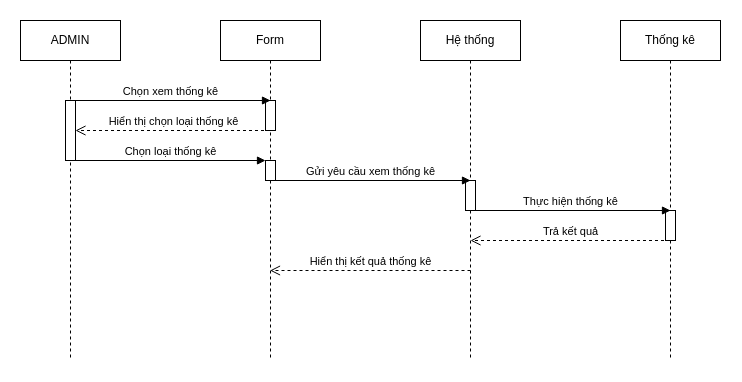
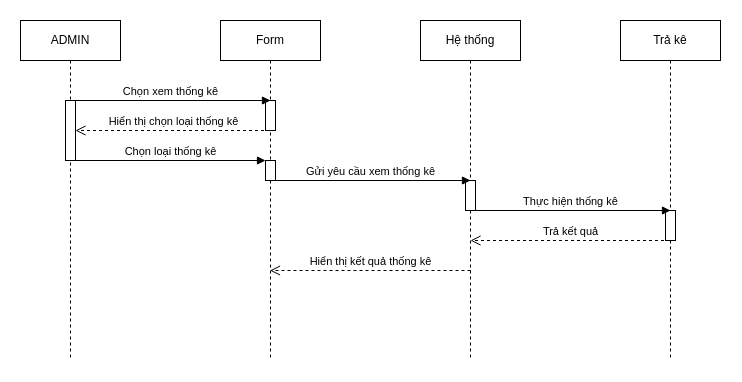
(671, 41) -> (671, 41)
